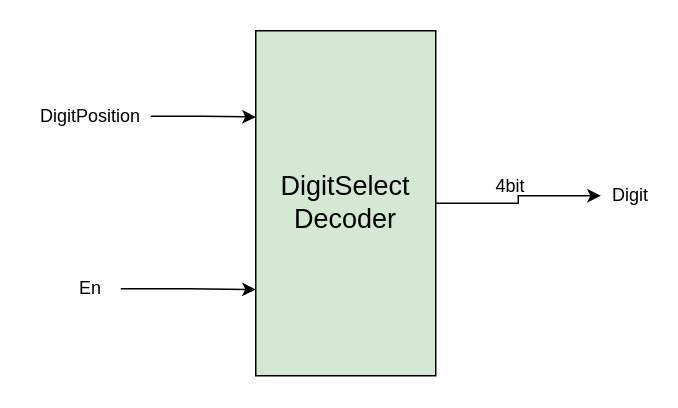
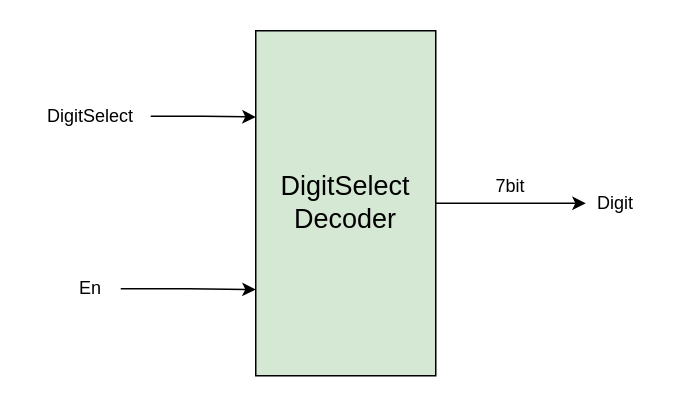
(91, 116) -> (91, 116)
(511, 187) -> (511, 187)
(631, 196) -> (616, 203)
